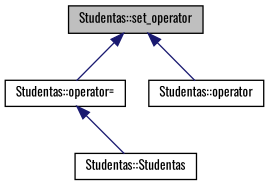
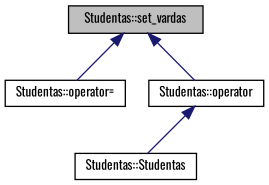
(136, 20) -> (136, 20)
(105, 135) -> (166, 135)
